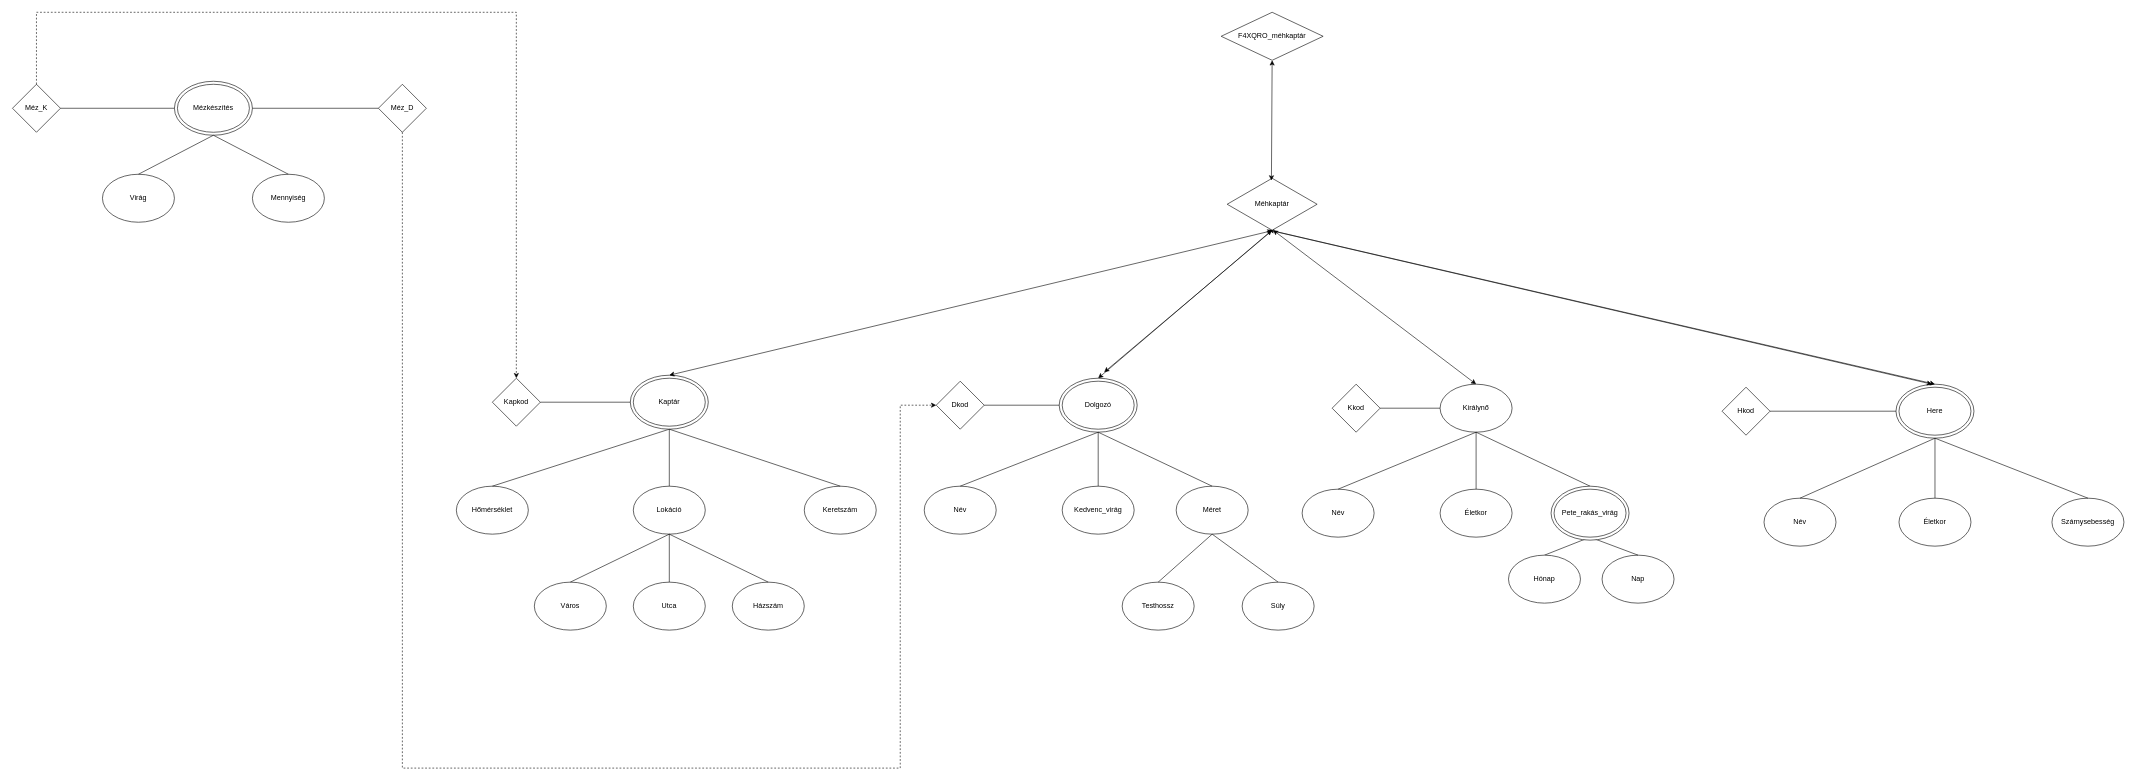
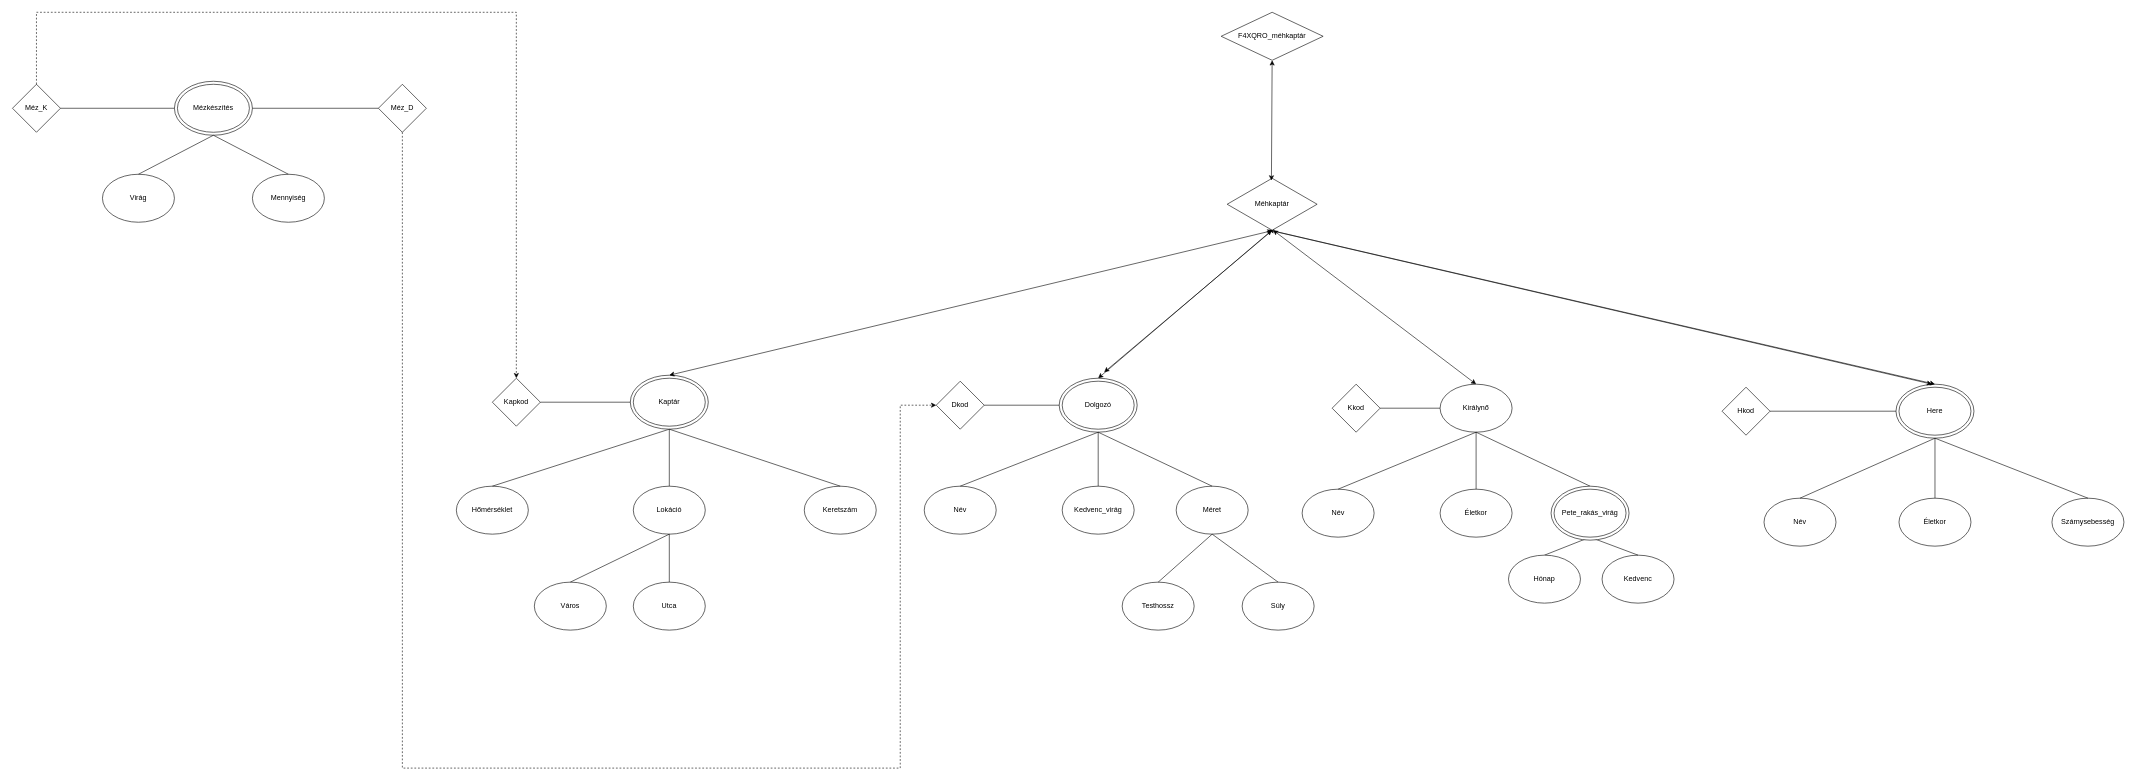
(720, 559) -> none
(1638, 579) -> (1638, 579)
(768, 606) -> none
